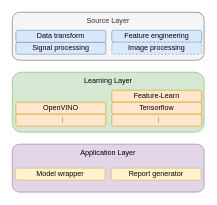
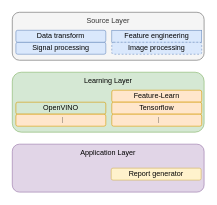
(157, 36) -> (157, 36)
(61, 108) -> (61, 108)
(60, 174) -> none
